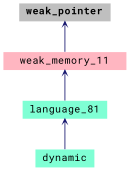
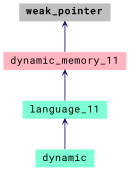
(65, 61) -> (65, 61)
(65, 110) -> (65, 110)
